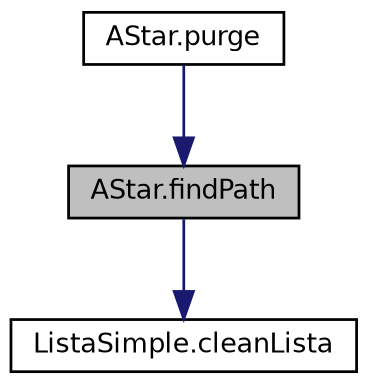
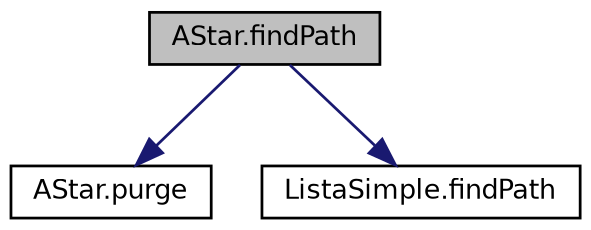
(184, 101) -> (198, 105)
(184, 346) -> (421, 192)
